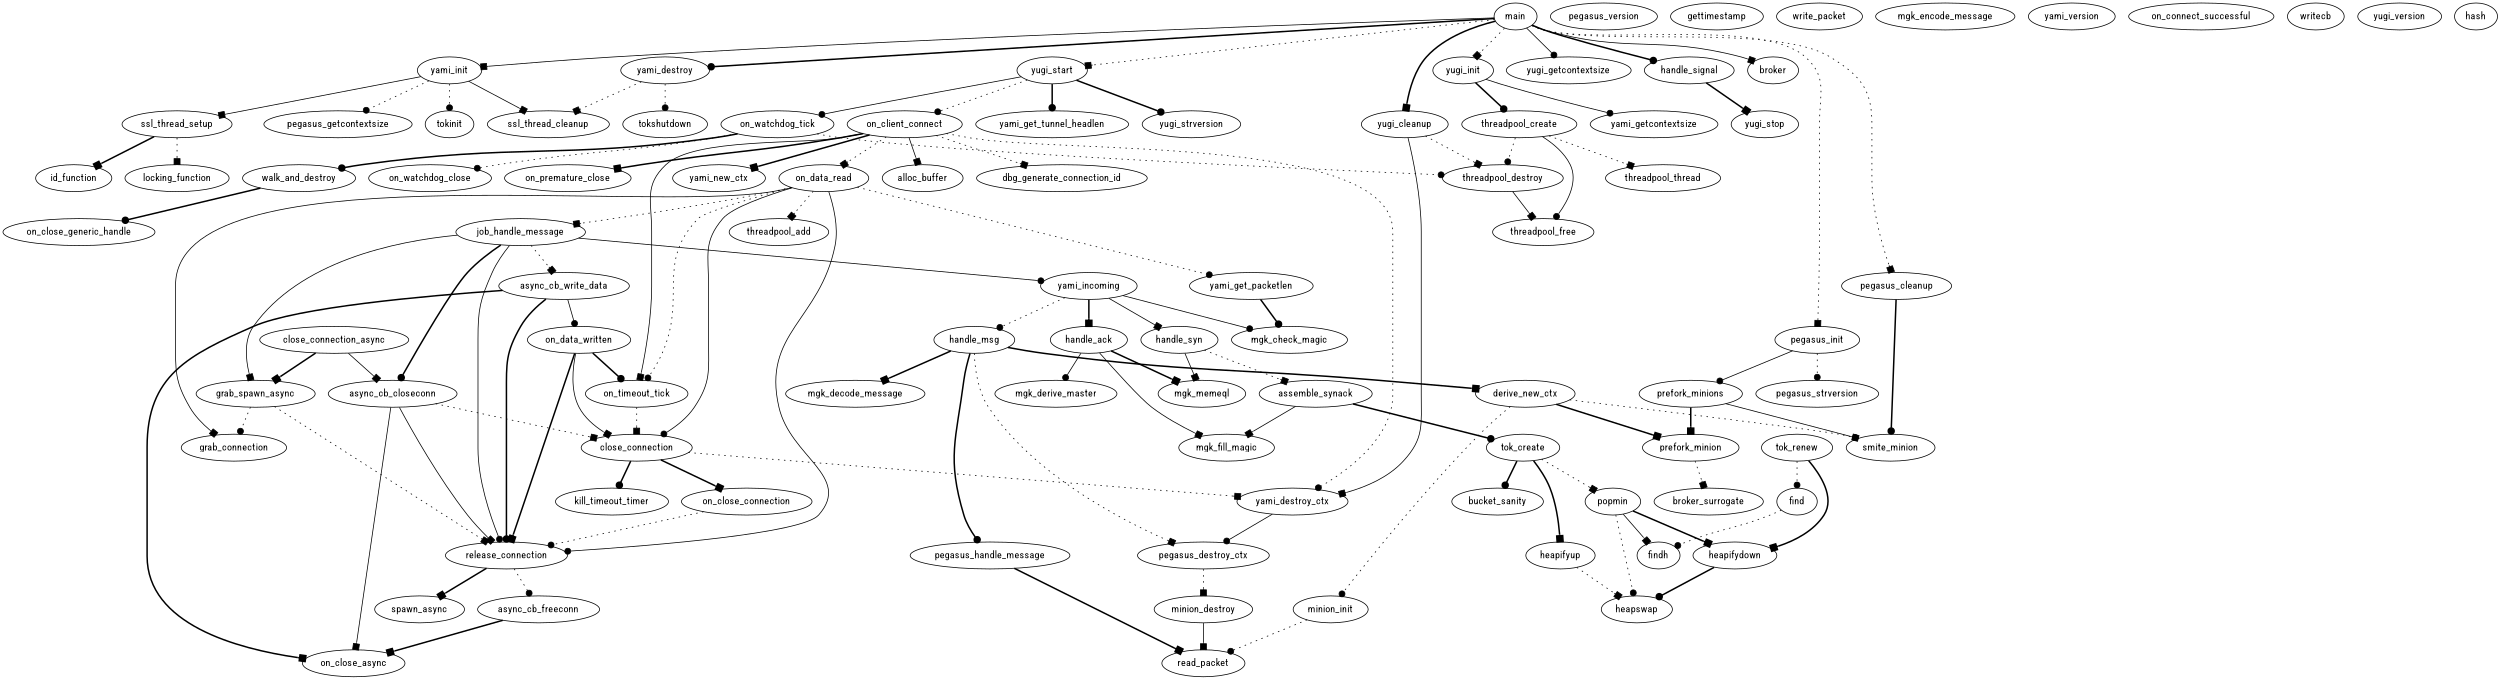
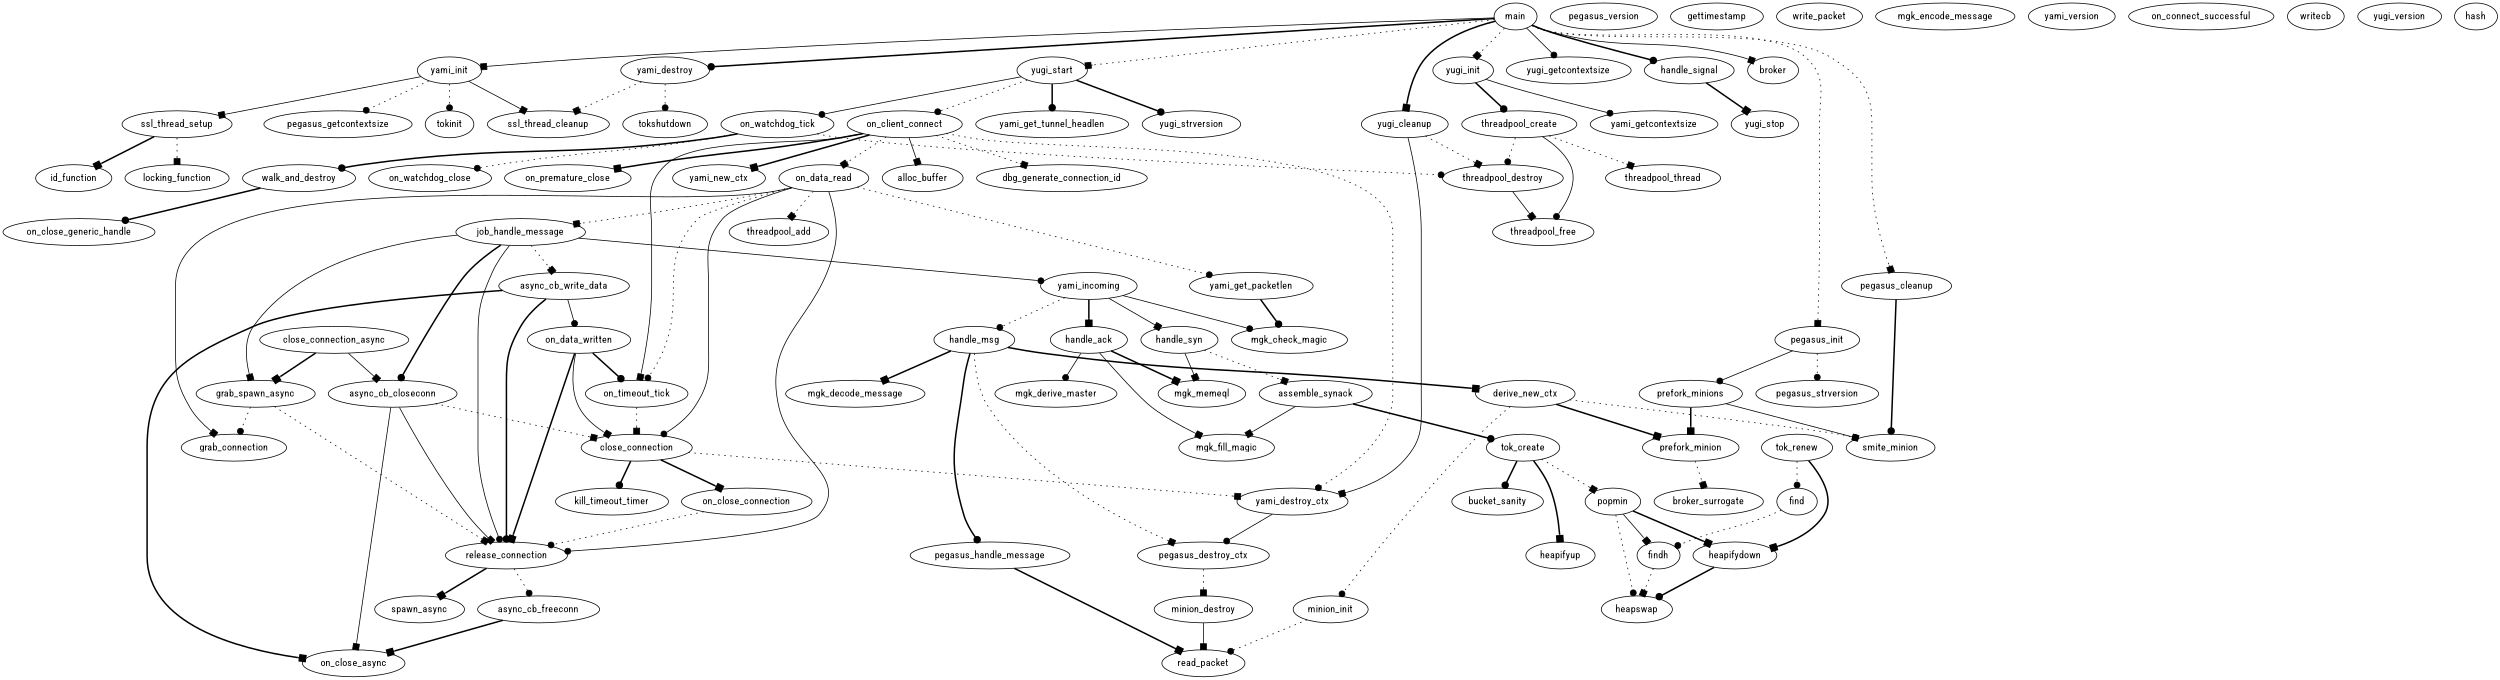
(1595, 580) -> (1649, 579)
